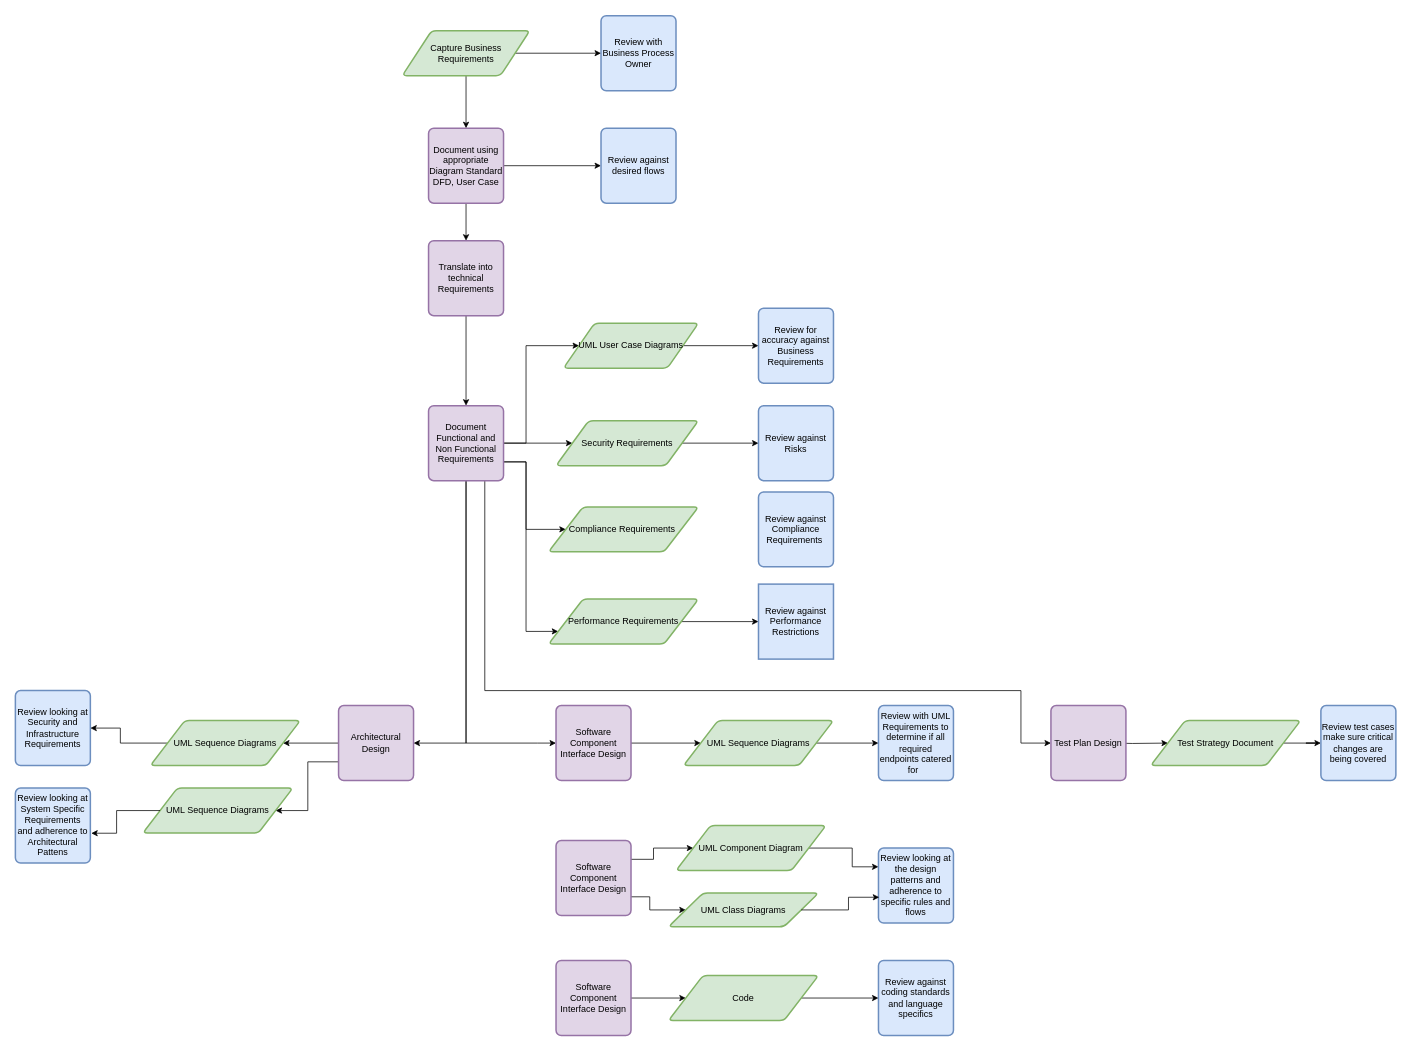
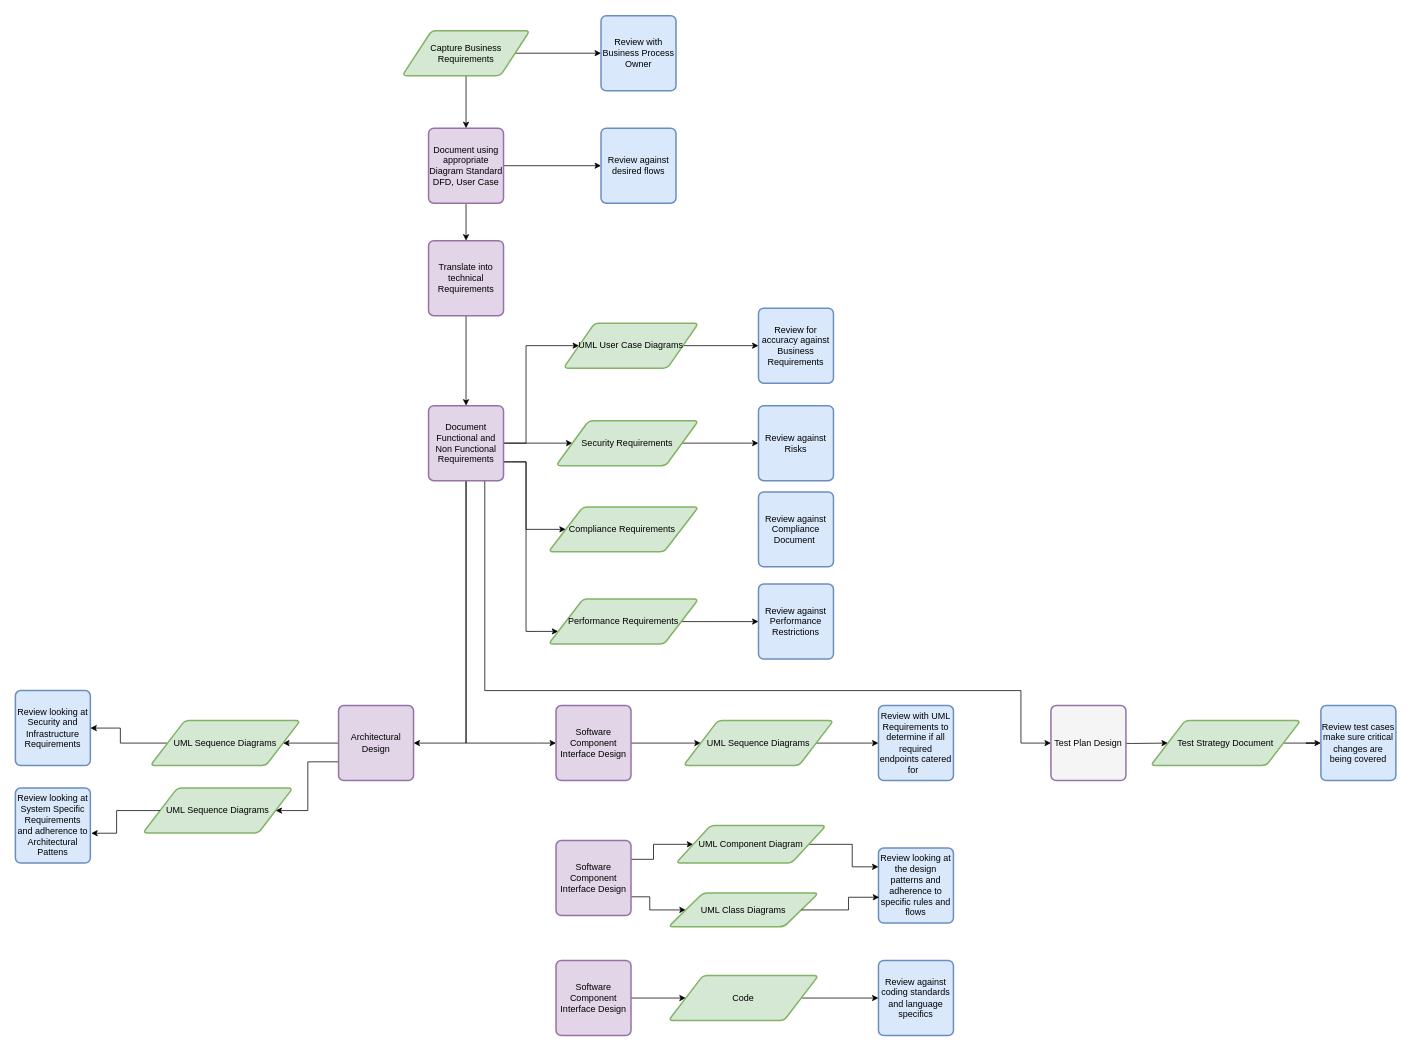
(796, 529) -> (796, 529)
(796, 621) -> (796, 621)
(1089, 743) -> (1089, 743)
(751, 848) -> (751, 844)
